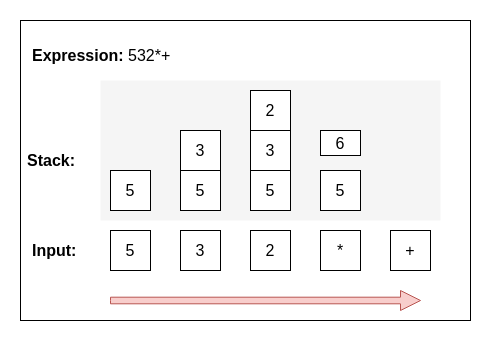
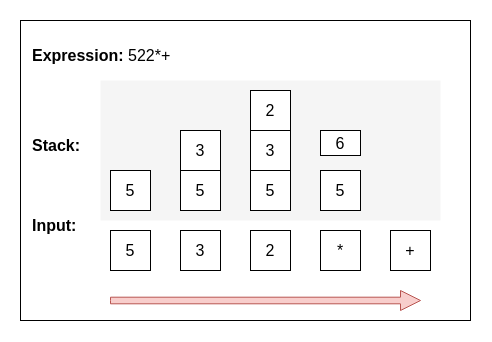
(102, 56) -> (102, 56)
(56, 161) -> (61, 146)
(61, 251) -> (61, 226)
